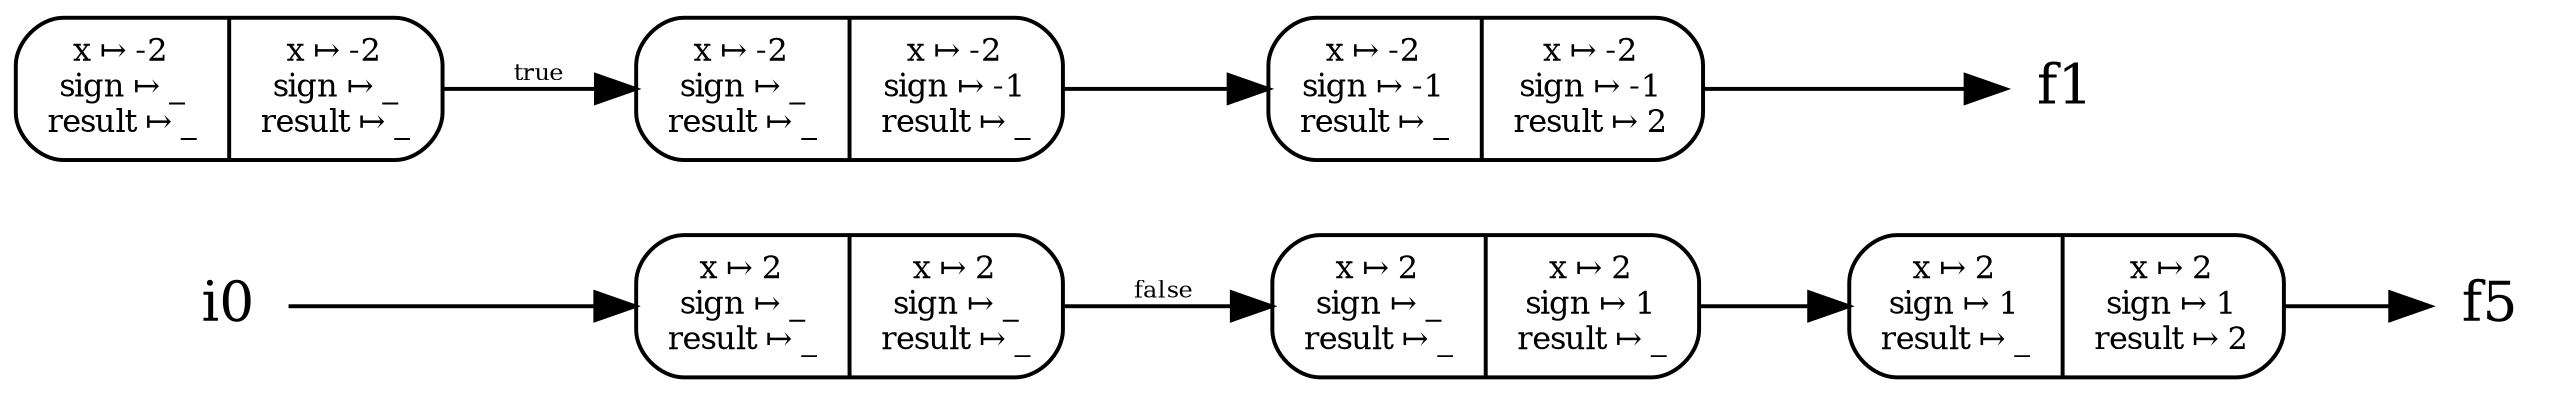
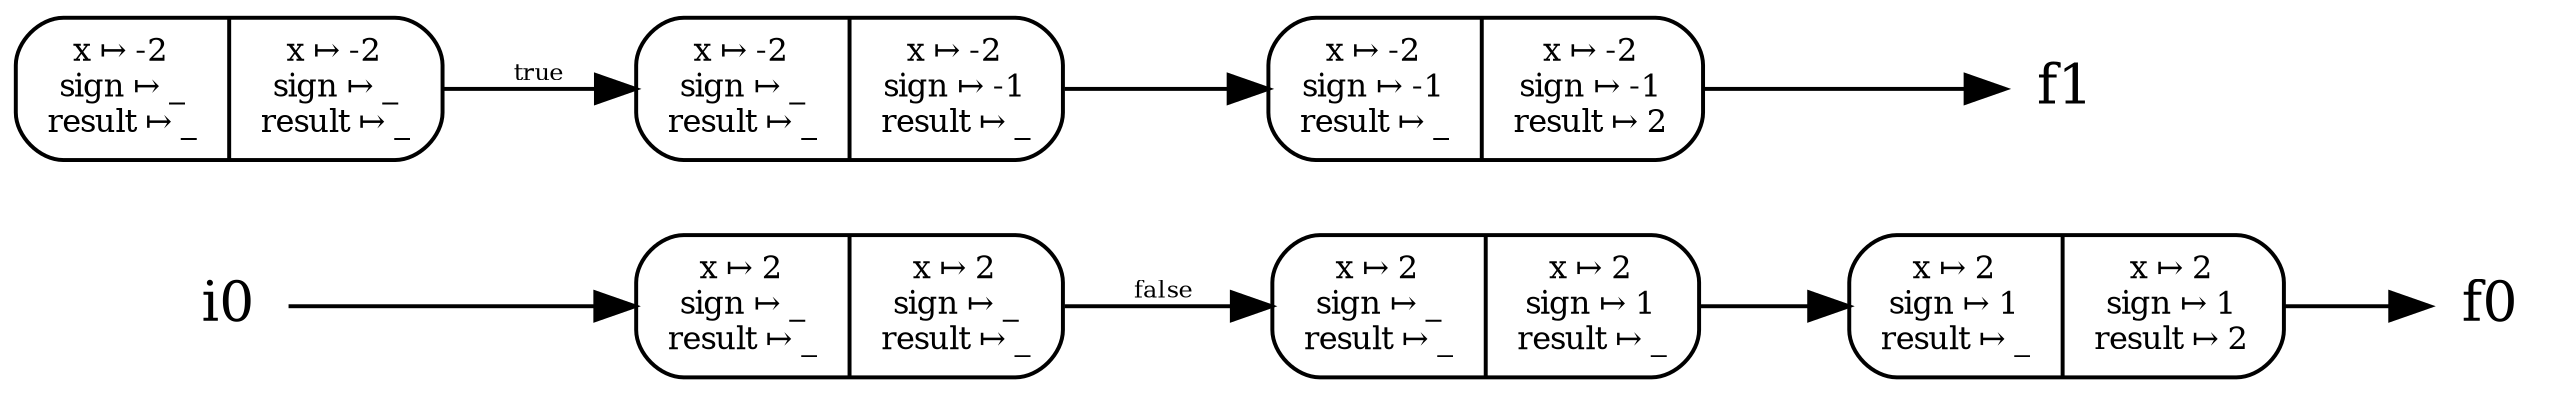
(2491, 306) -> (2491, 306)
